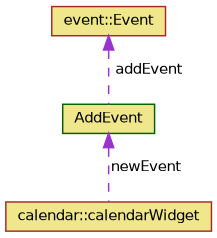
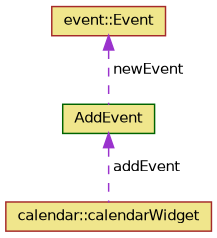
(147, 70) -> (147, 70)
(144, 168) -> (144, 168)
